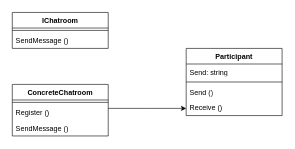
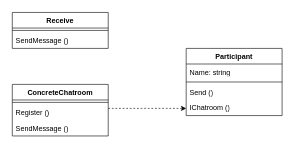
(60, 21) -> (60, 21)
(211, 72) -> (211, 72)
(145, 108) -> (145, 108)
(208, 108) -> (213, 108)
